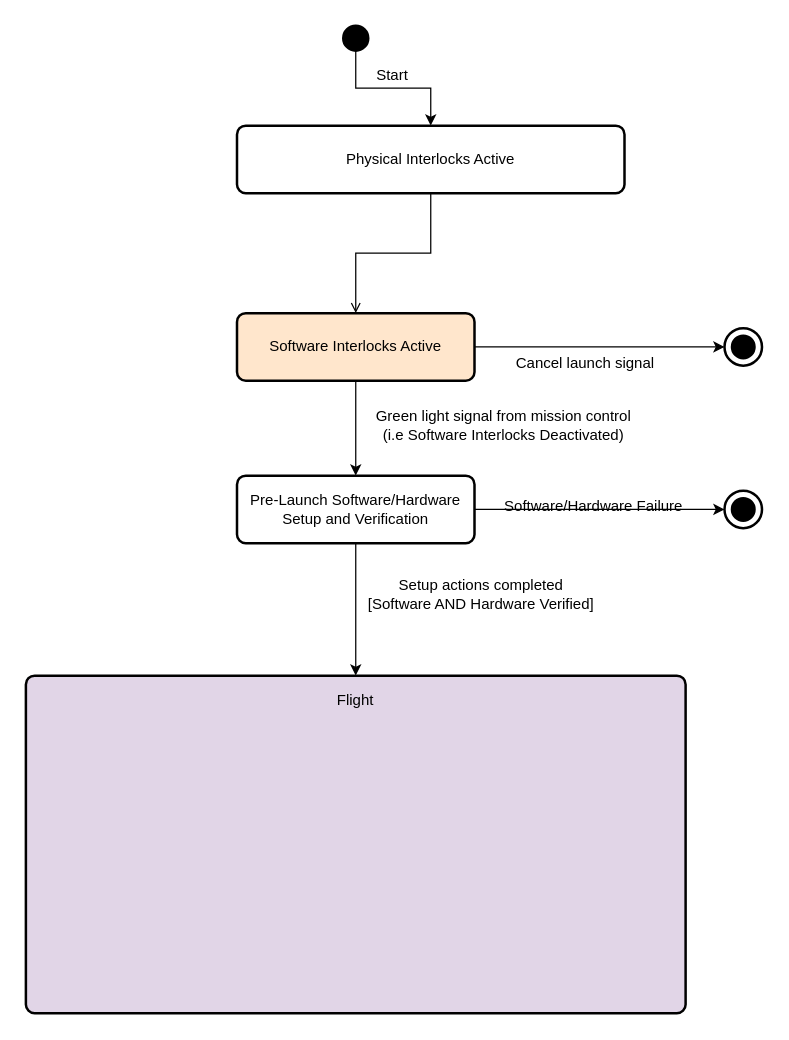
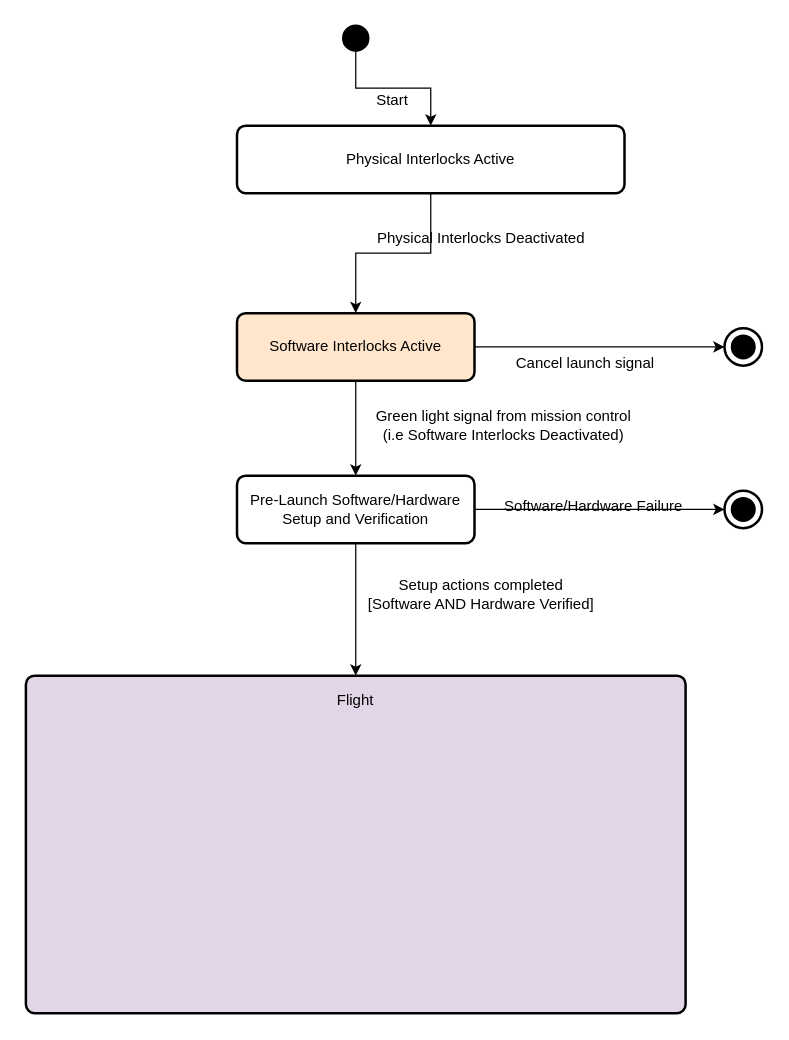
(392, 76) -> (392, 101)
none -> (481, 238)
(356, 305) -> (356, 303)
